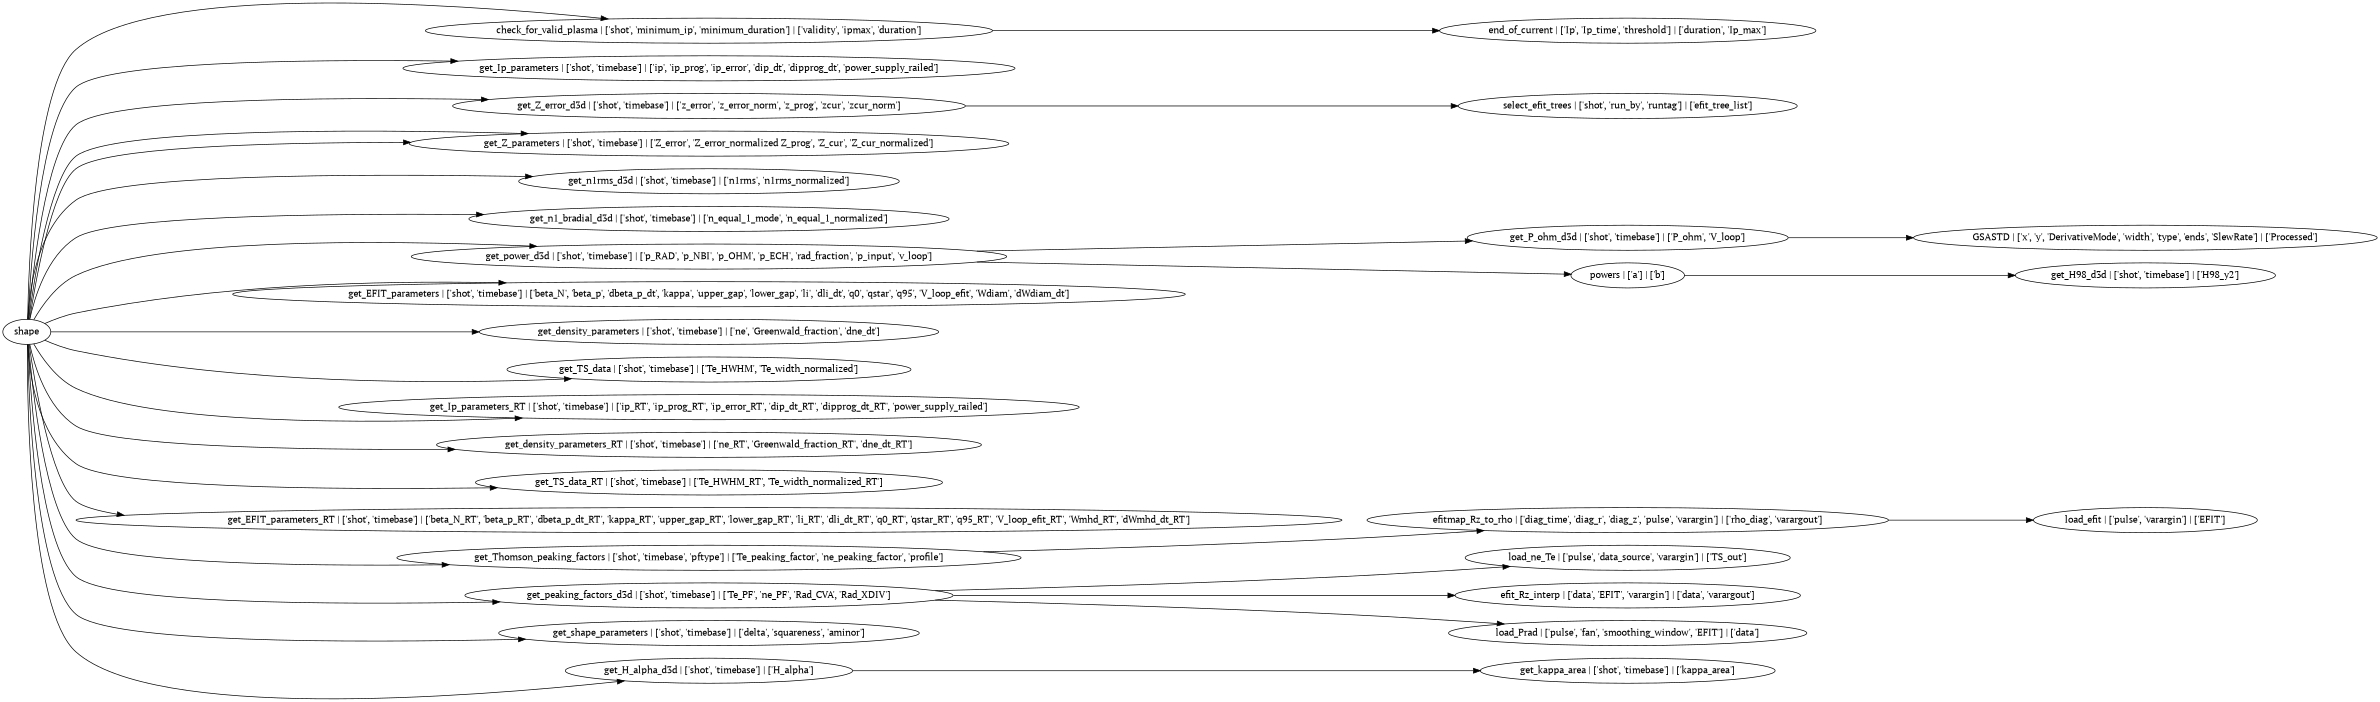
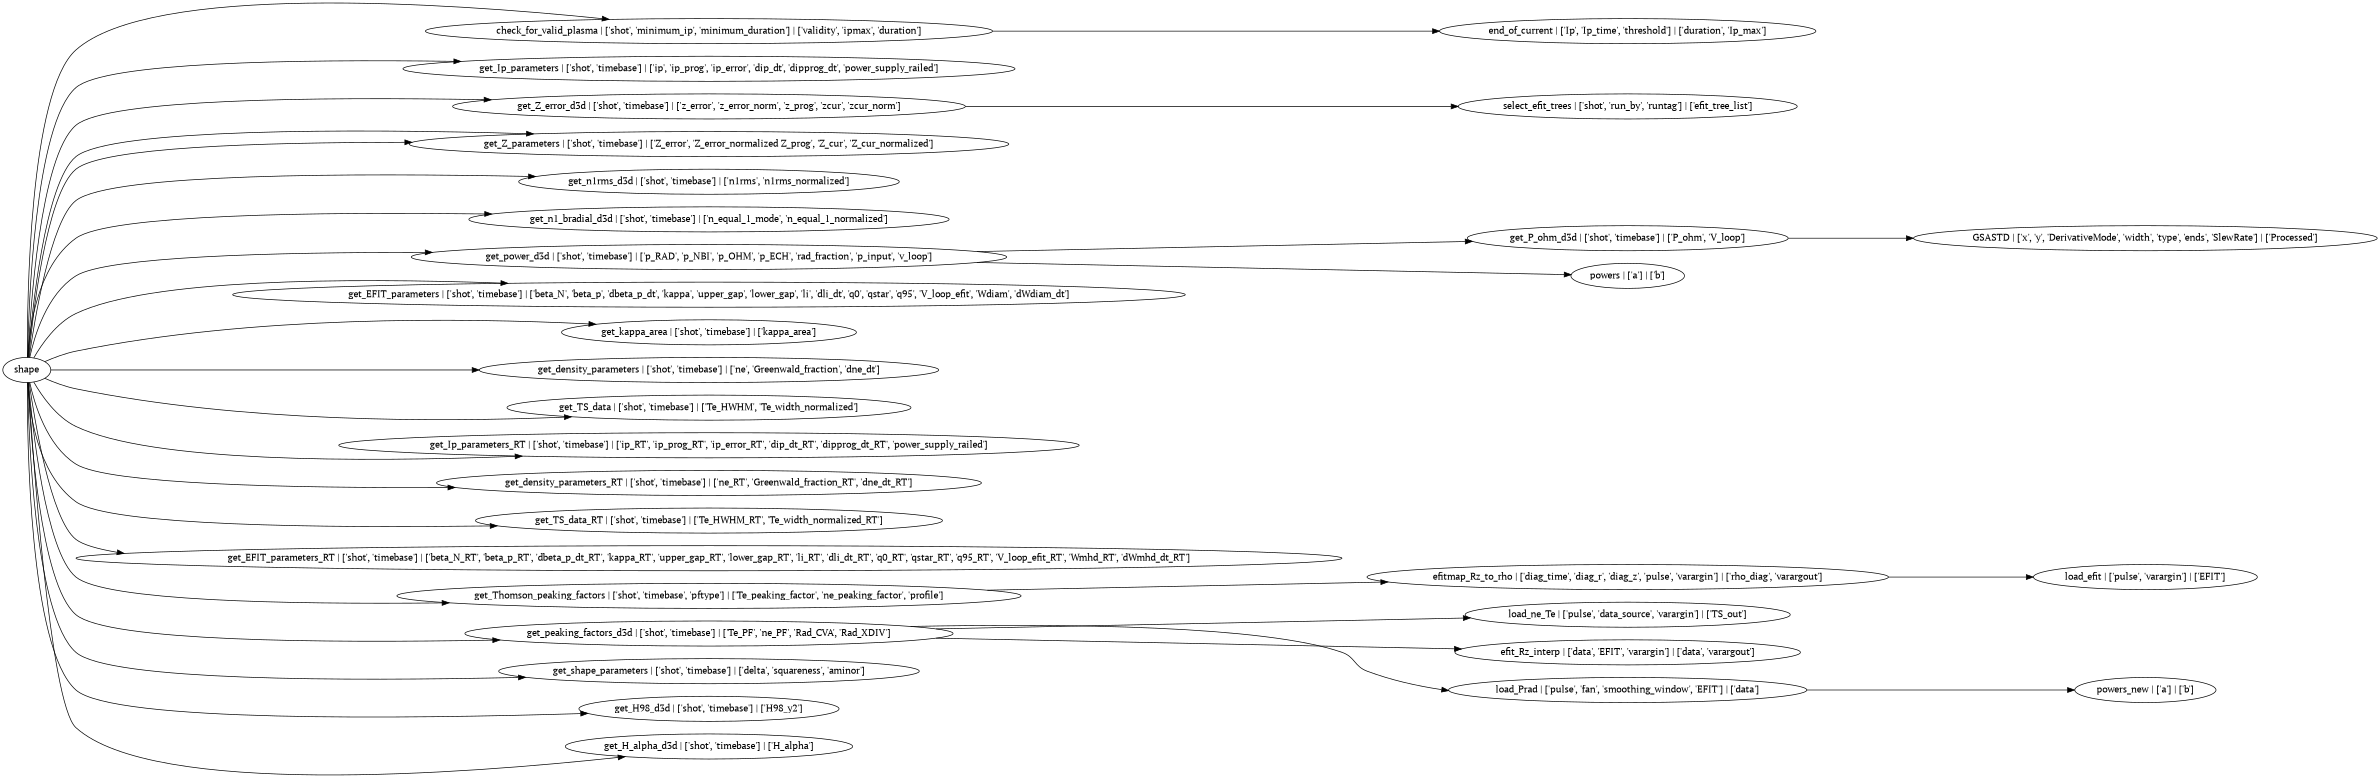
(1846, 275) -> (169, 710)
(1163, 671) -> (315, 324)
none -> (2145, 690)
